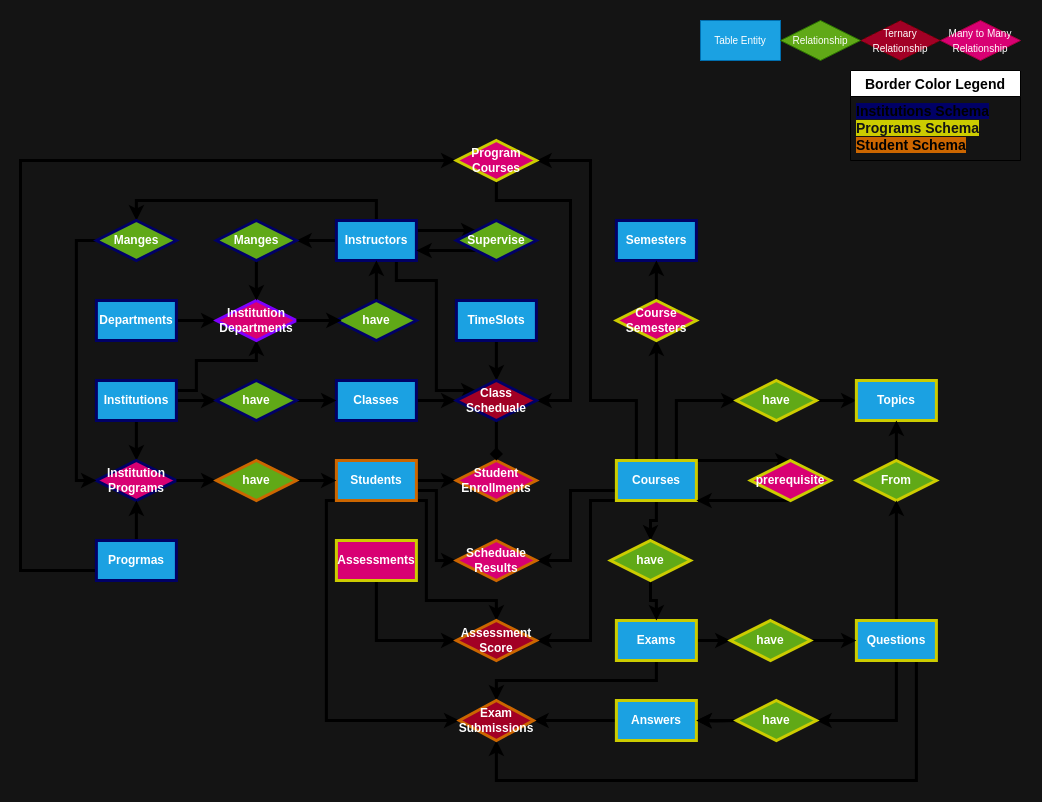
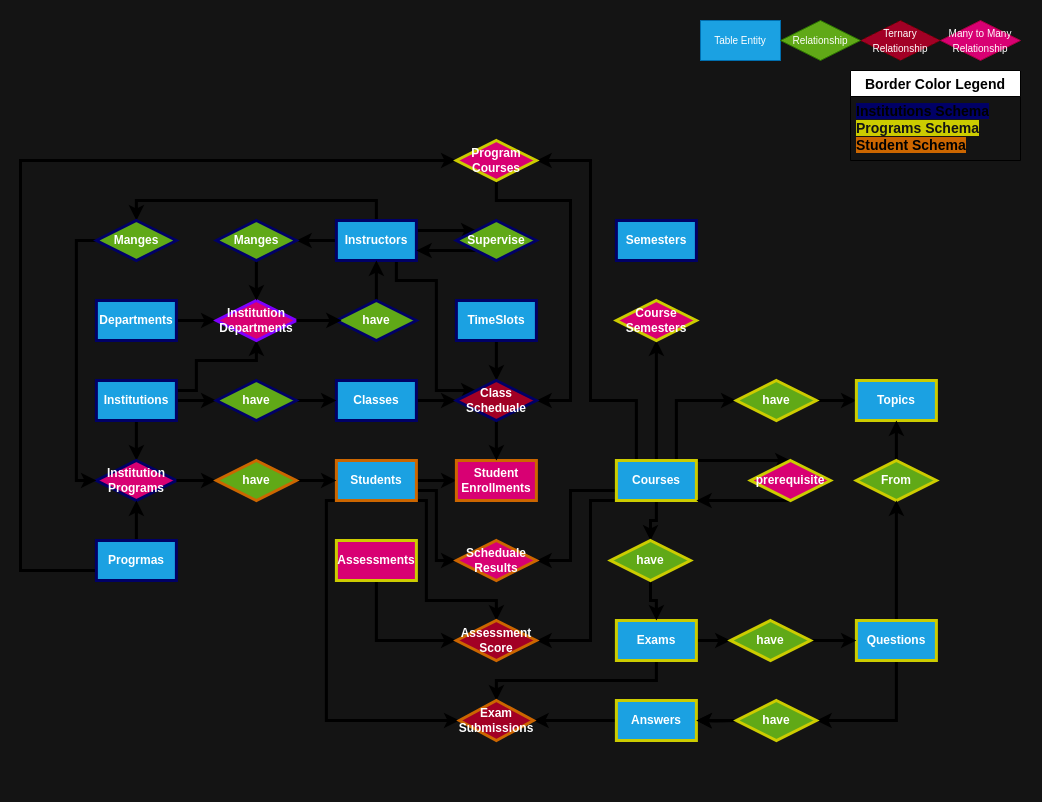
(656, 286) -> none
(496, 447) -> (496, 448)
(496, 481) -> (496, 481)
(752, 781) -> none
